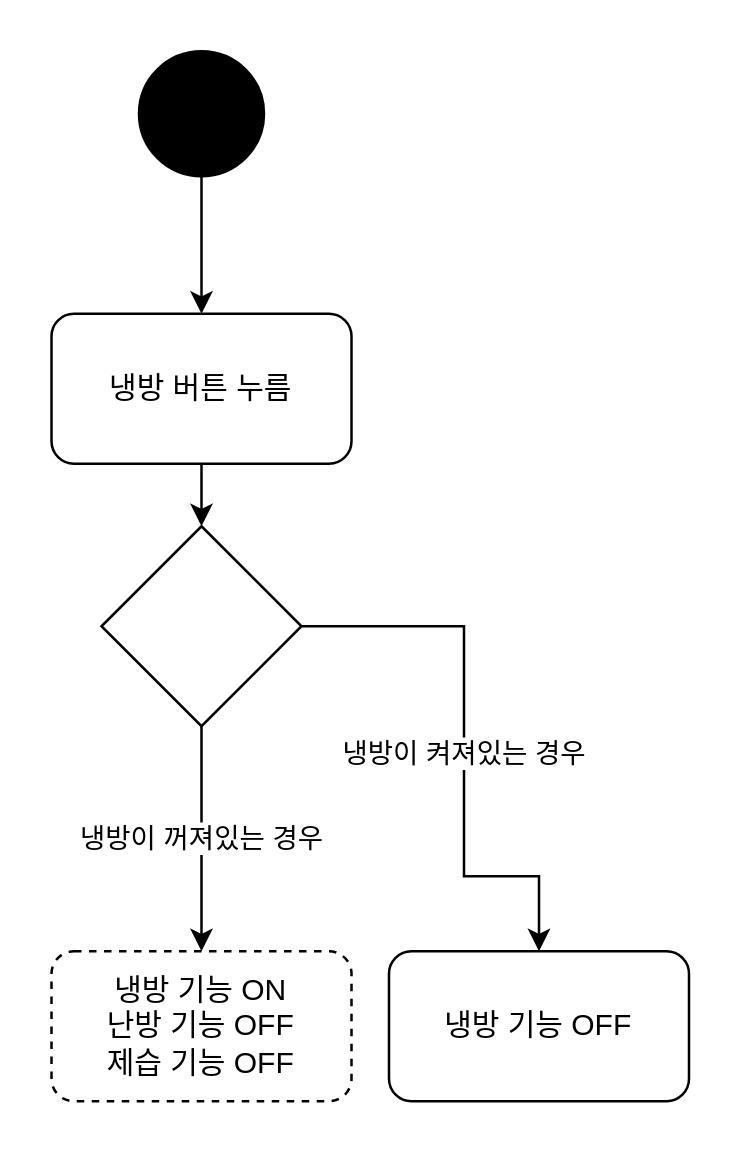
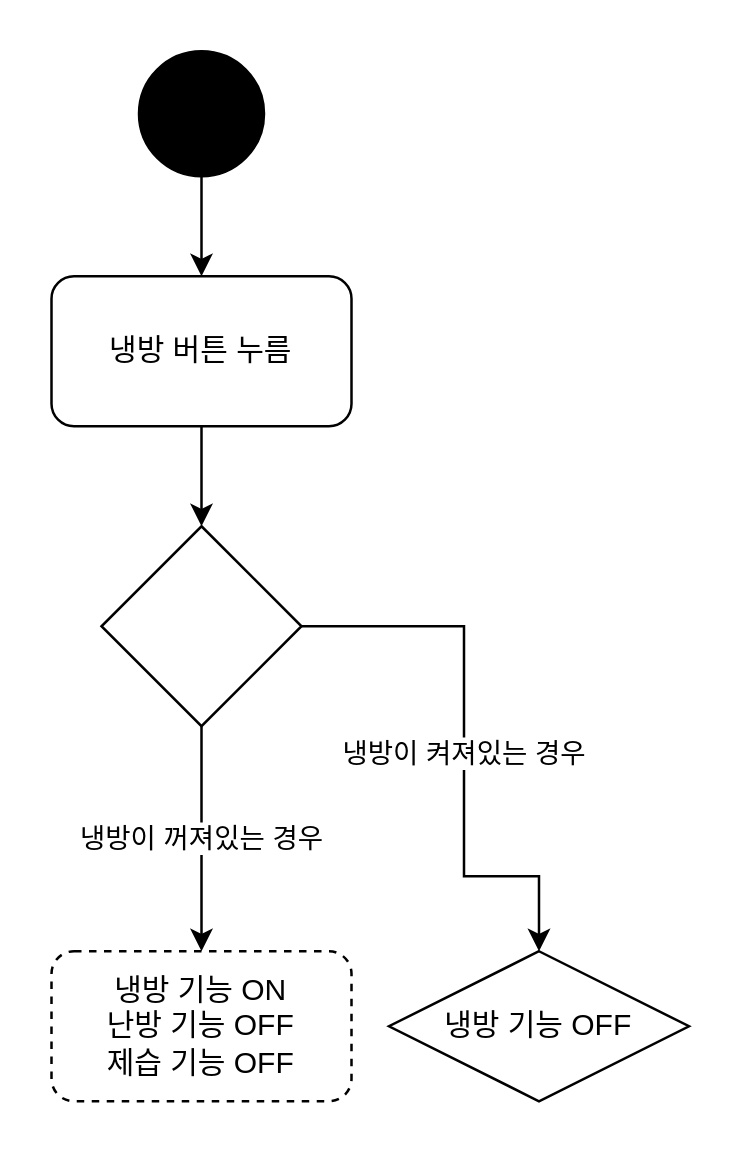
(201, 389) -> (201, 351)
(539, 1026) -> (539, 1026)
